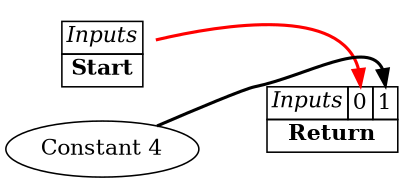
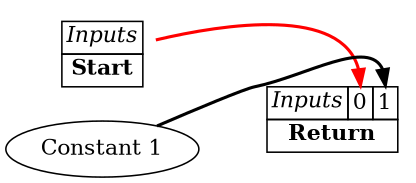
(102, 149) -> (102, 149)
